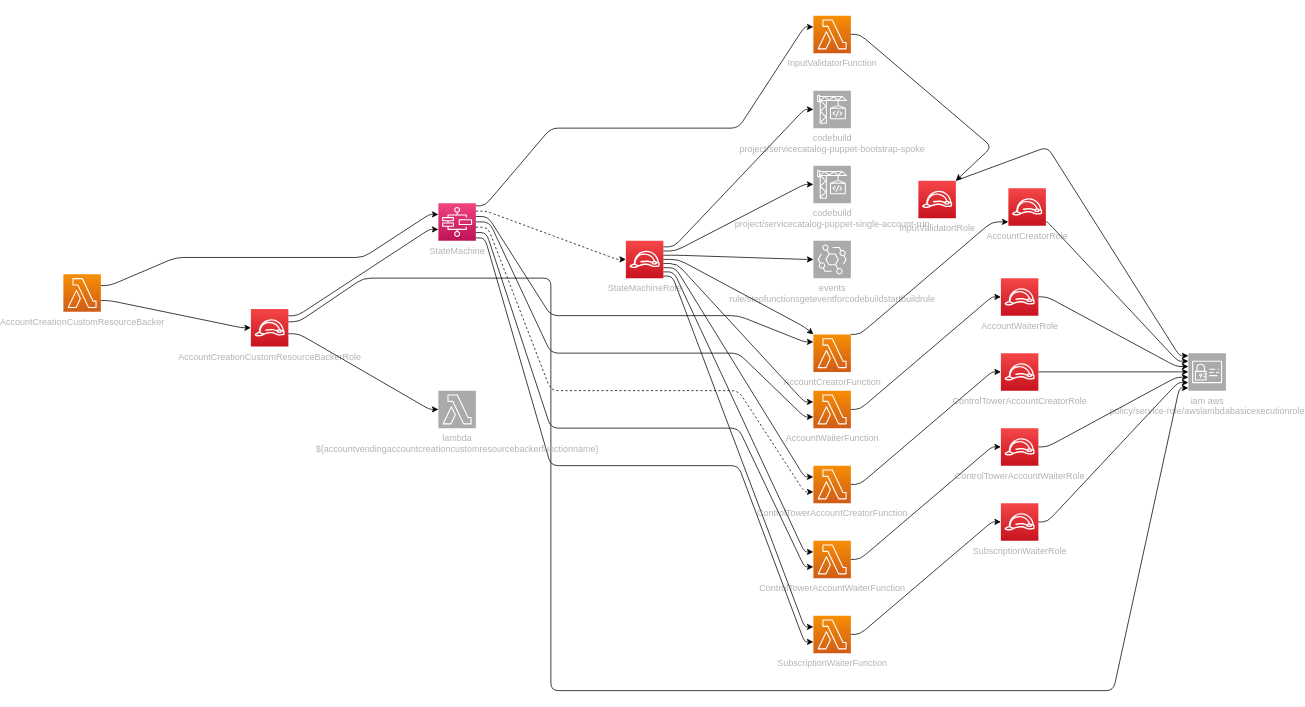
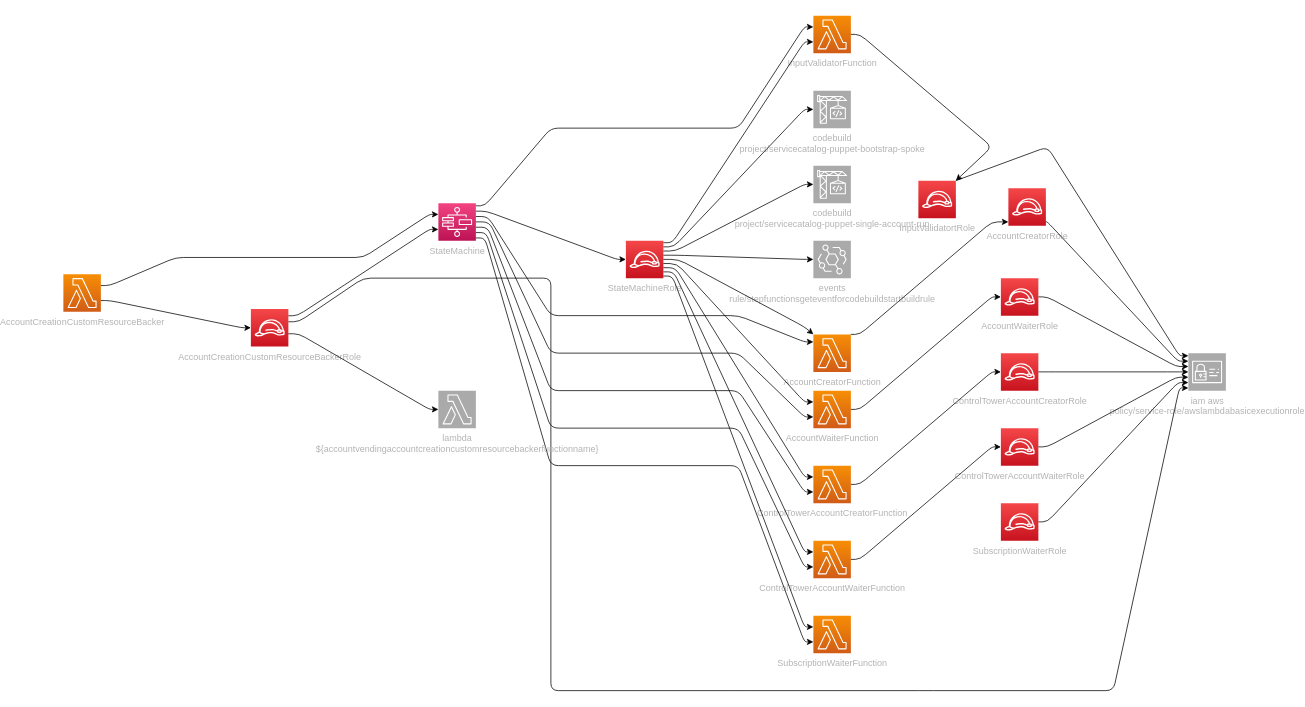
none -> (738, 143)
(550, 234) -> (550, 234)
(614, 390) -> (614, 390)
(925, 579) -> none
